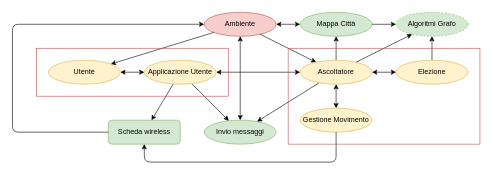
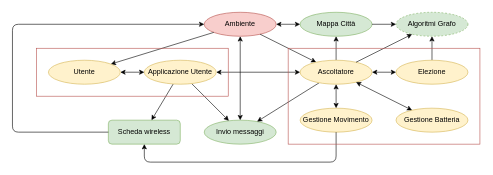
none -> (385, 97)
none -> (432, 120)
